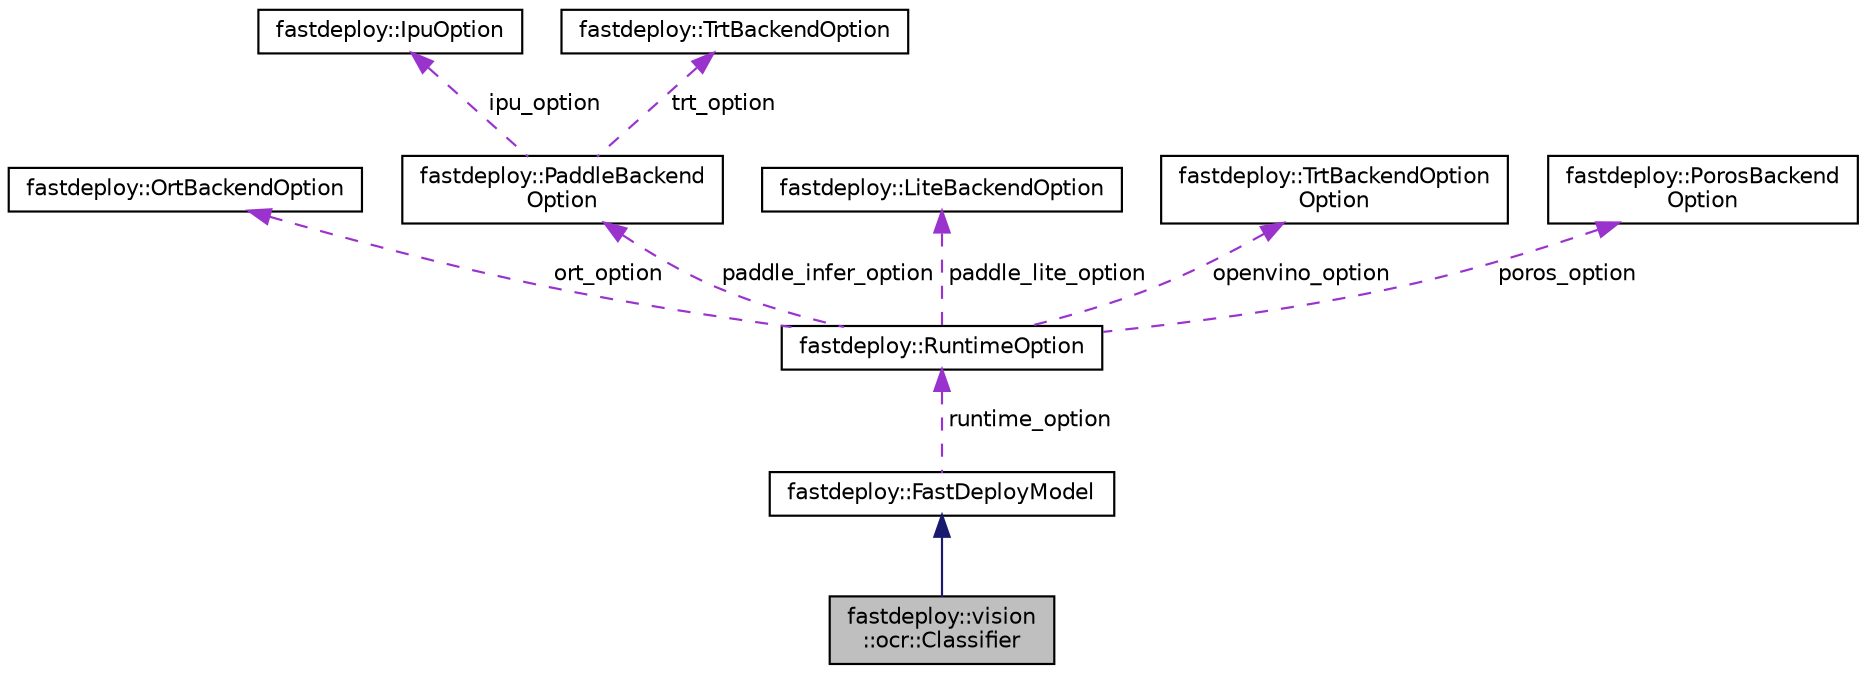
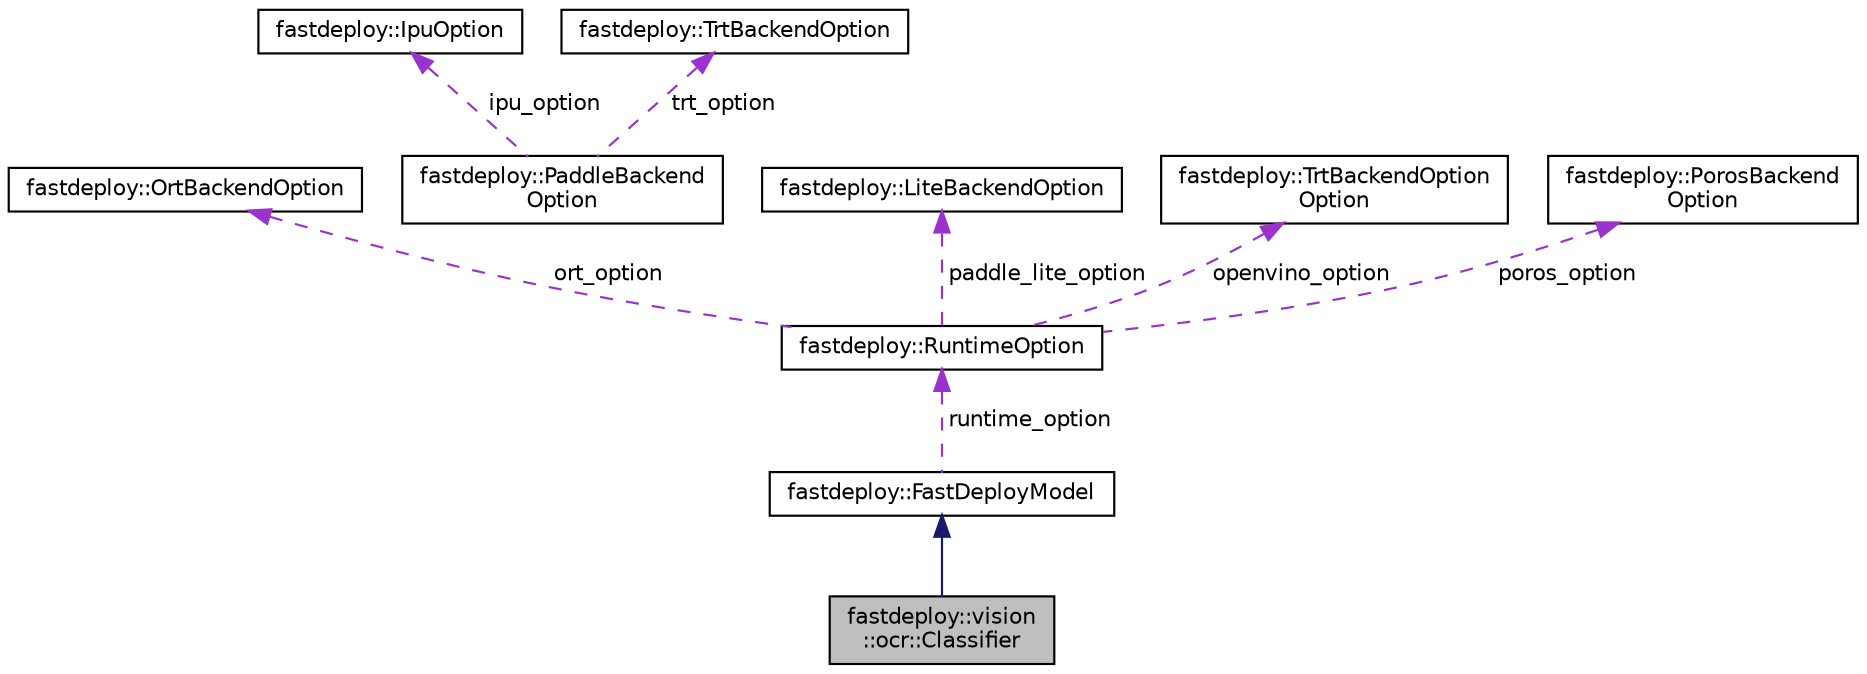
(729, 292) -> none
